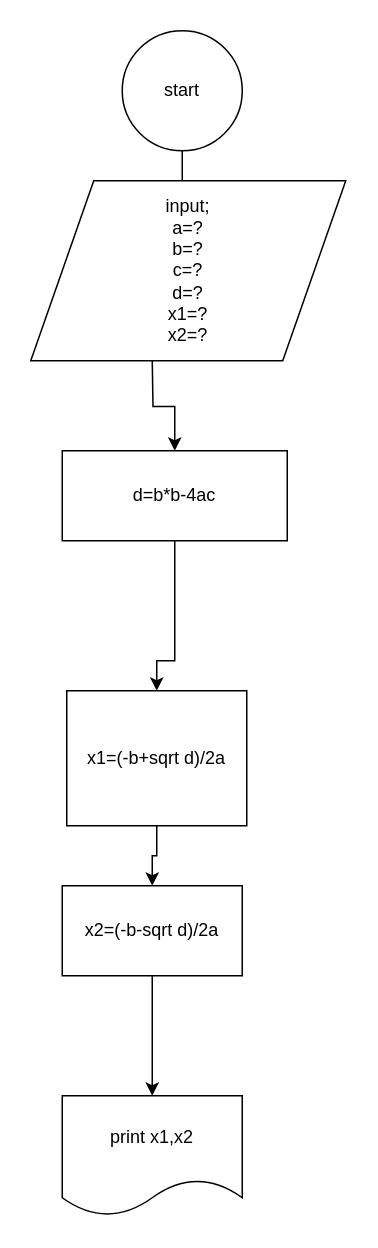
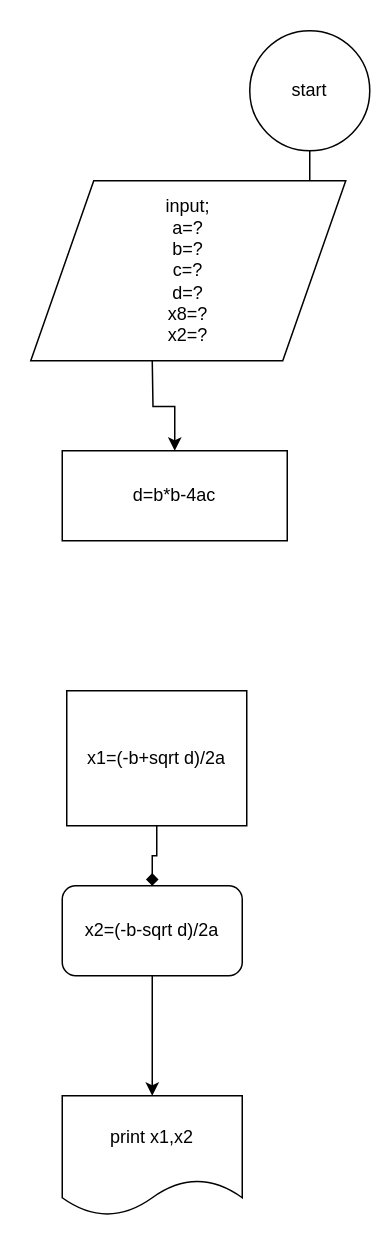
(182, 91) -> (310, 91)
(188, 271) -> (188, 271)
(175, 620) -> none
(152, 874) -> (152, 873)
(152, 931) -> (152, 931)
